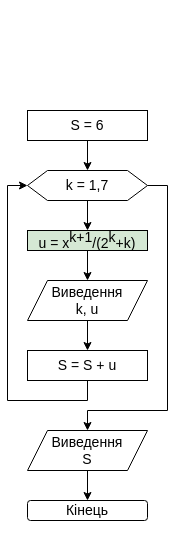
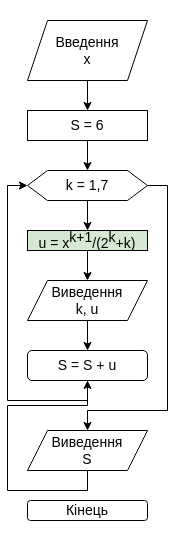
none -> (88, 51)
none -> (88, 92)
(88, 366) -> (88, 366)
(88, 491) -> (8, 448)
